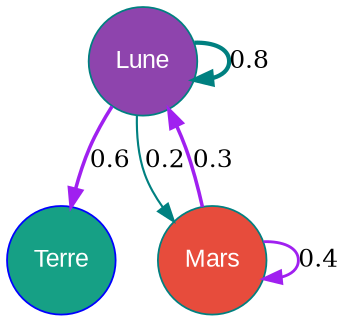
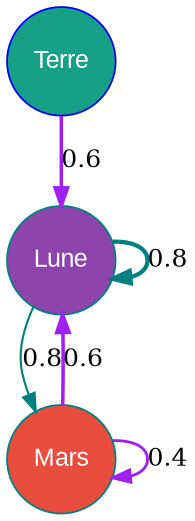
(90, 146) -> (61, 152)
(165, 161) -> (43, 360)
(213, 161) -> (84, 360)
